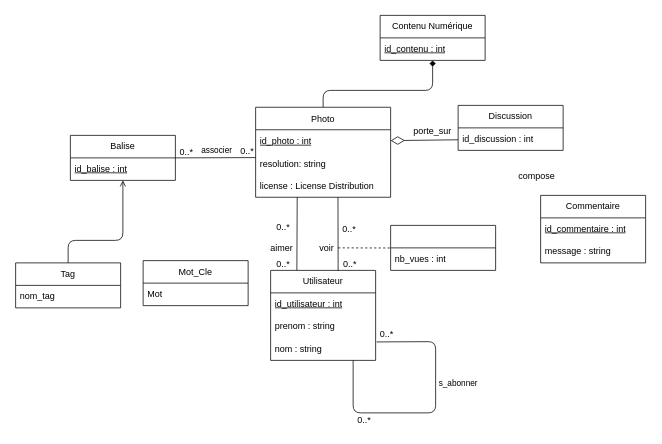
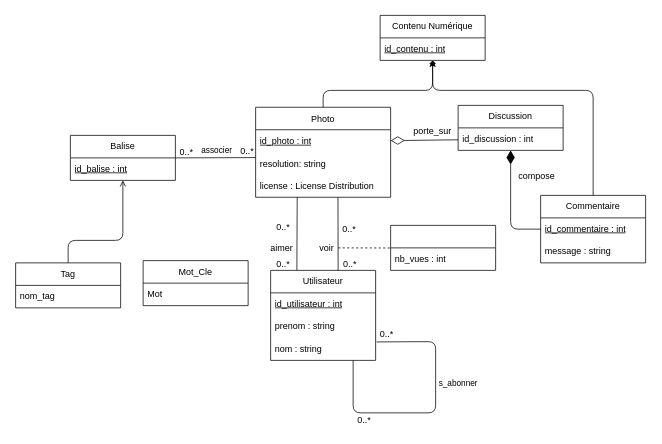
none -> (563, 90)
none -> (510, 197)
